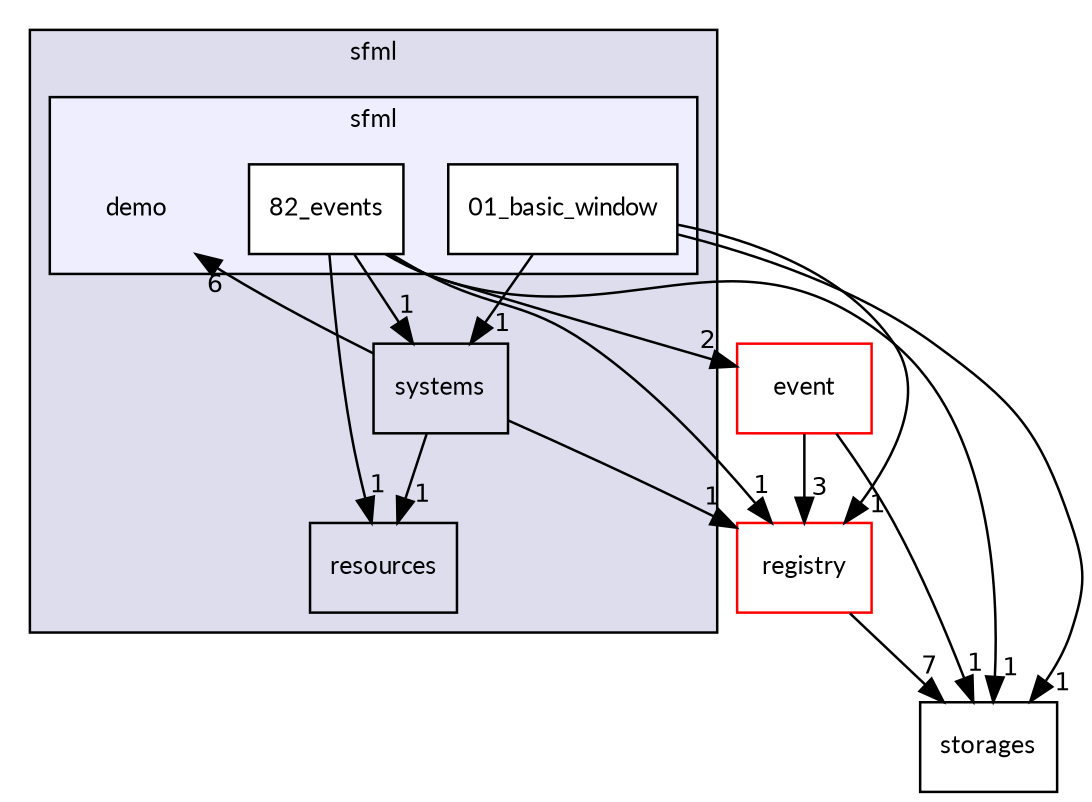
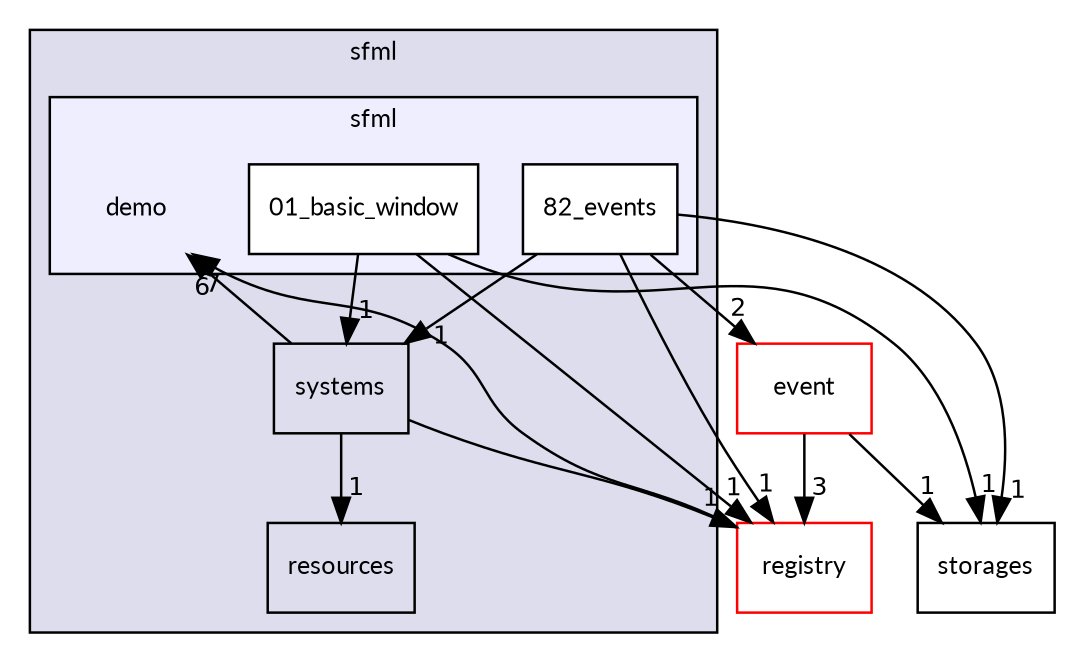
(342, 377) -> none
(888, 649) -> (482, 384)
